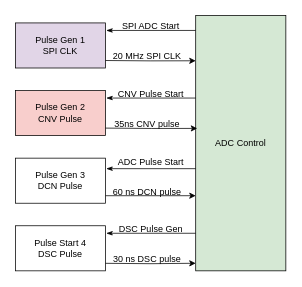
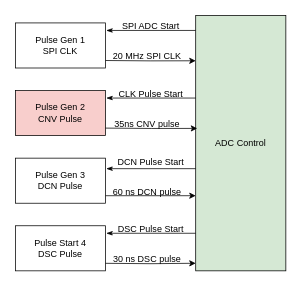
(60, 45) -> (60, 45)
(151, 94) -> (151, 94)
(151, 162) -> (151, 162)
(151, 229) -> (151, 229)
